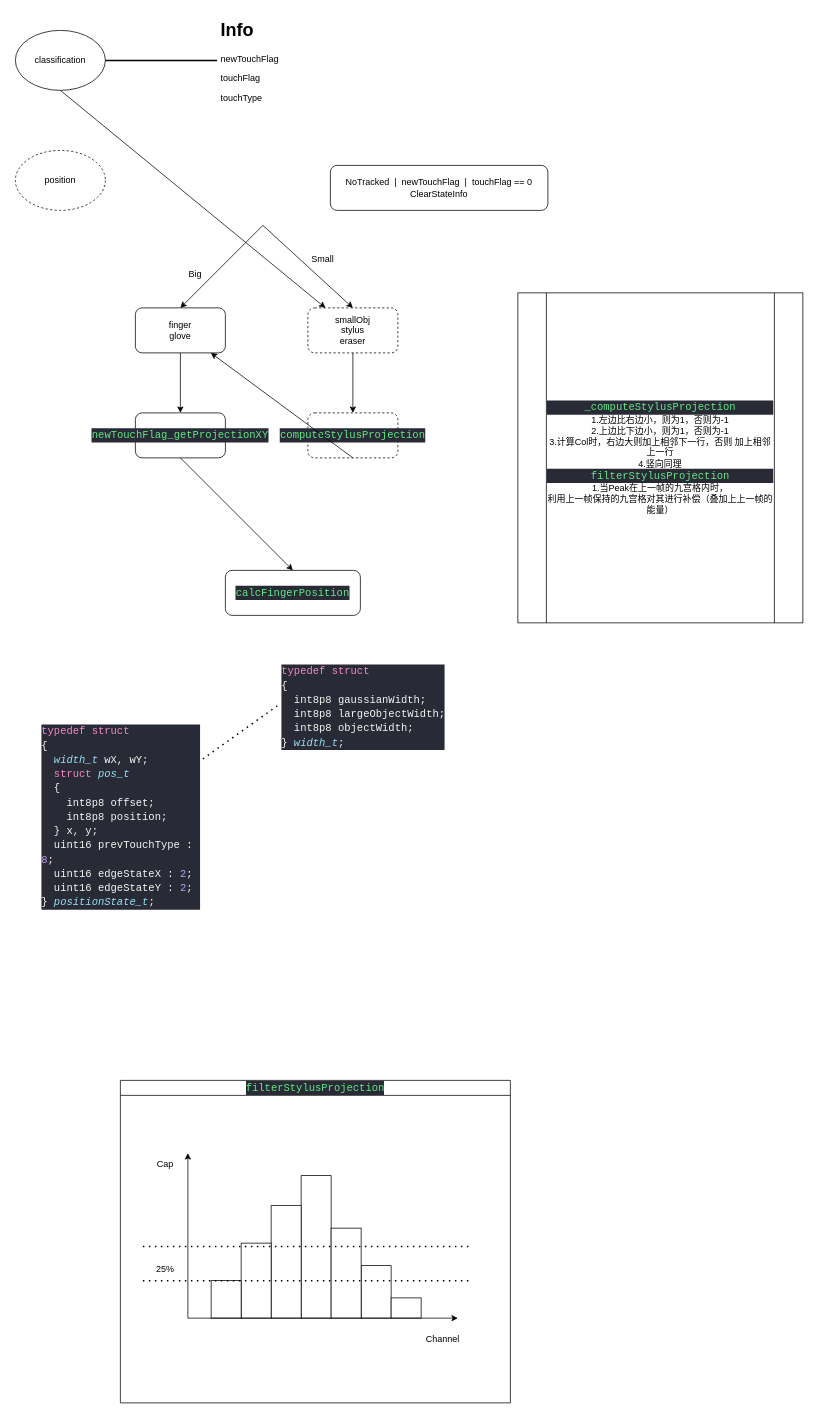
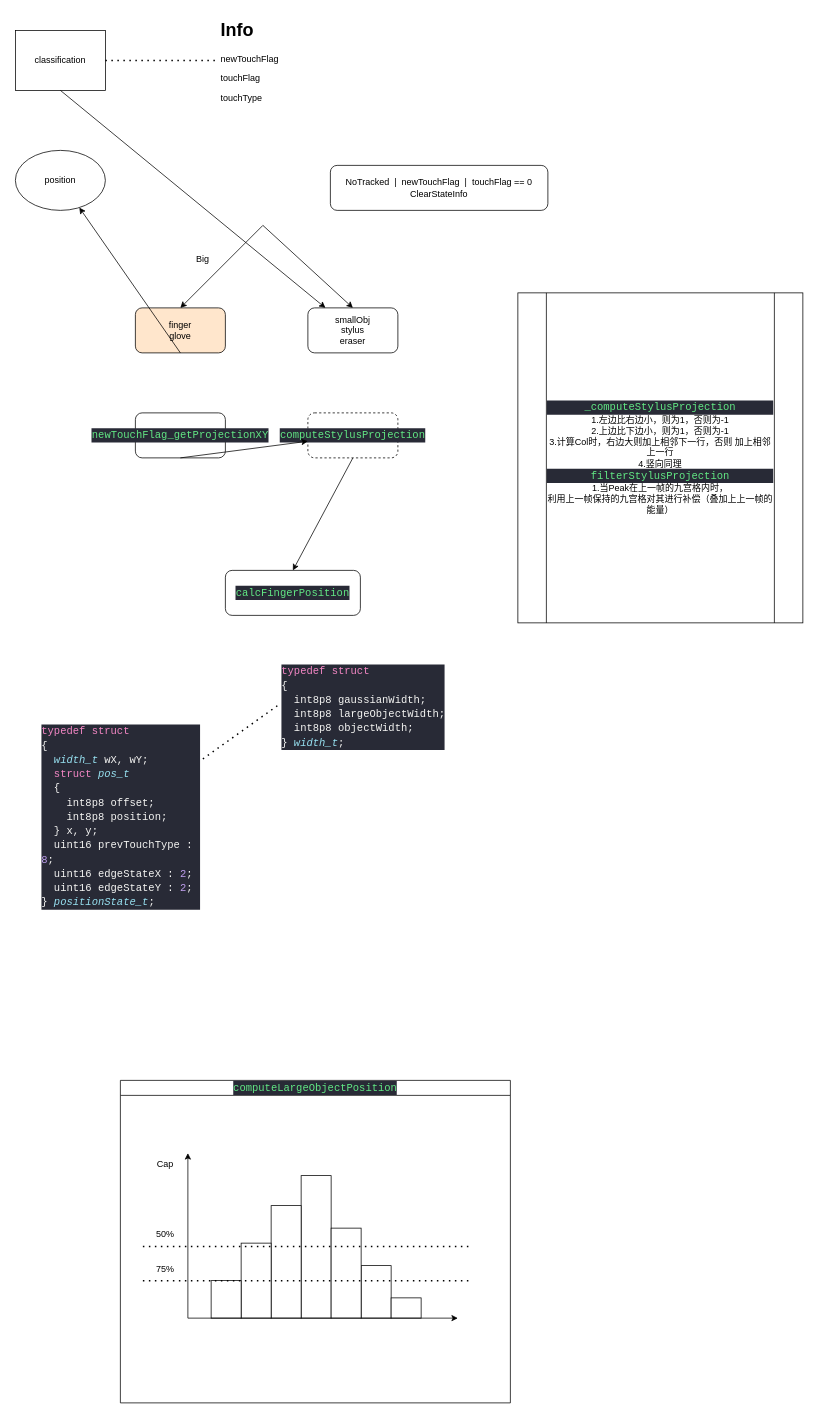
(60, 60) -> (60, 60)
(161, 60) -> (161, 60)
(60, 180) -> (60, 180)
(323, 259) -> none
(195, 274) -> (203, 259)
(180, 330) -> (180, 330)
(353, 330) -> (353, 330)
(180, 380) -> (131, 282)
(264, 392) -> (324, 512)
(353, 406) -> none
(288, 566) -> (244, 450)
(315, 1088) -> (315, 1088)
none -> (165, 1234)
(165, 1269) -> (165, 1269)
(443, 1339) -> none
